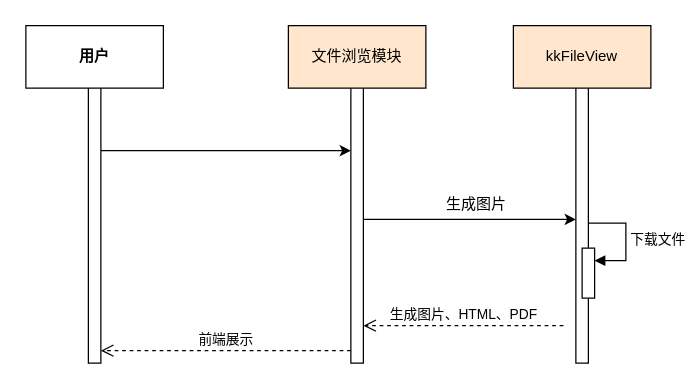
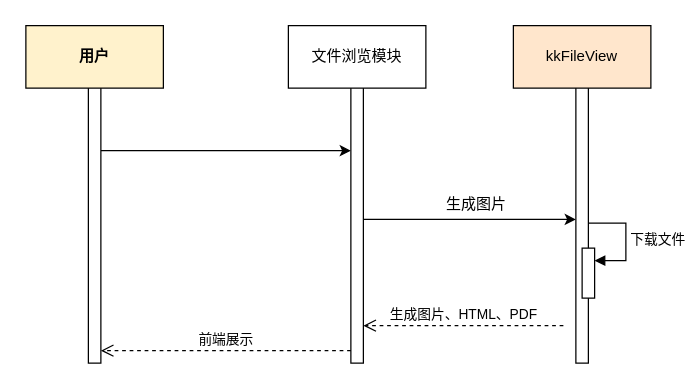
(94, 57) -> (94, 57)
(357, 57) -> (357, 57)
